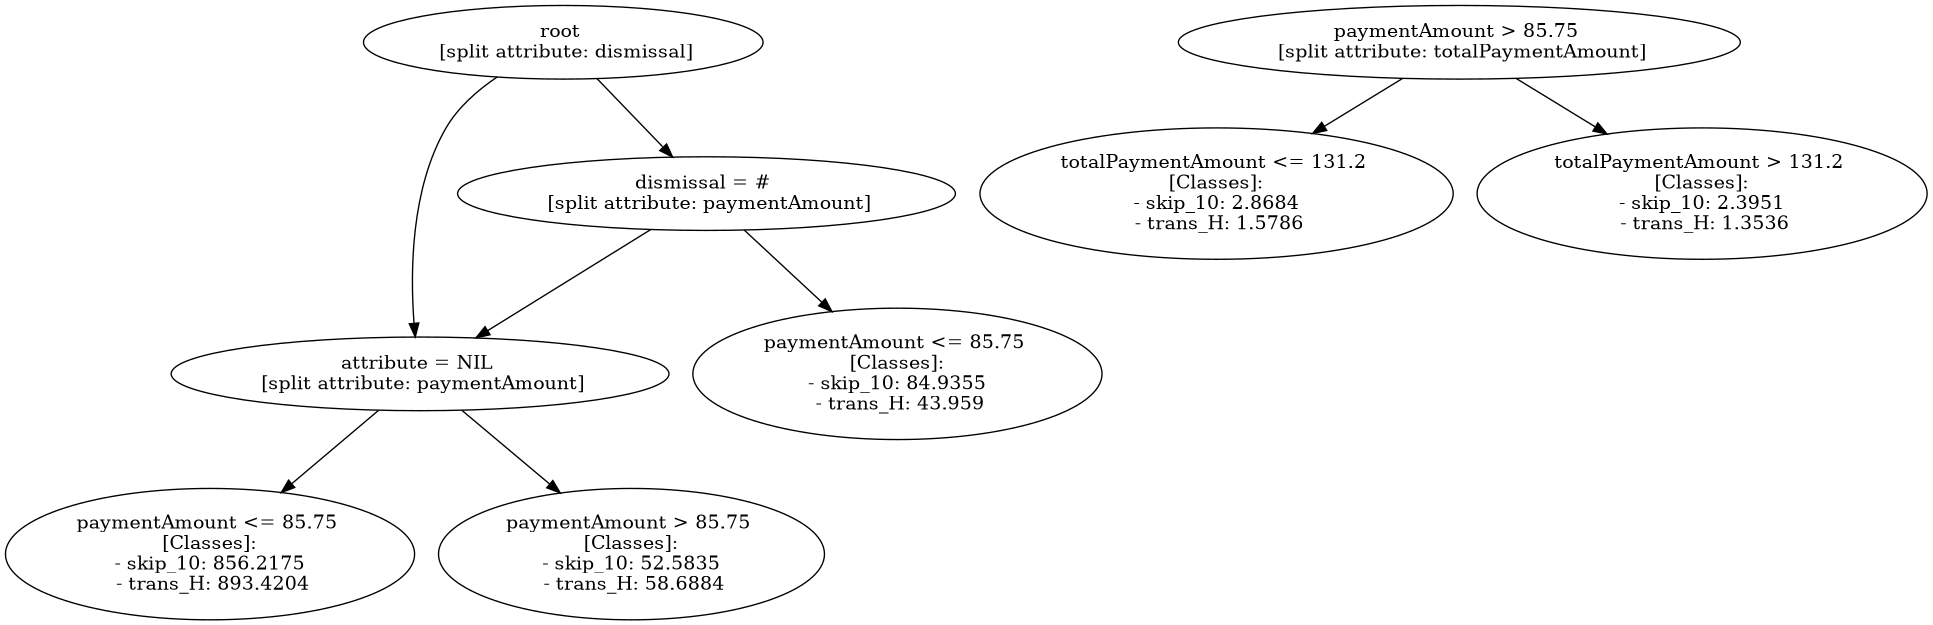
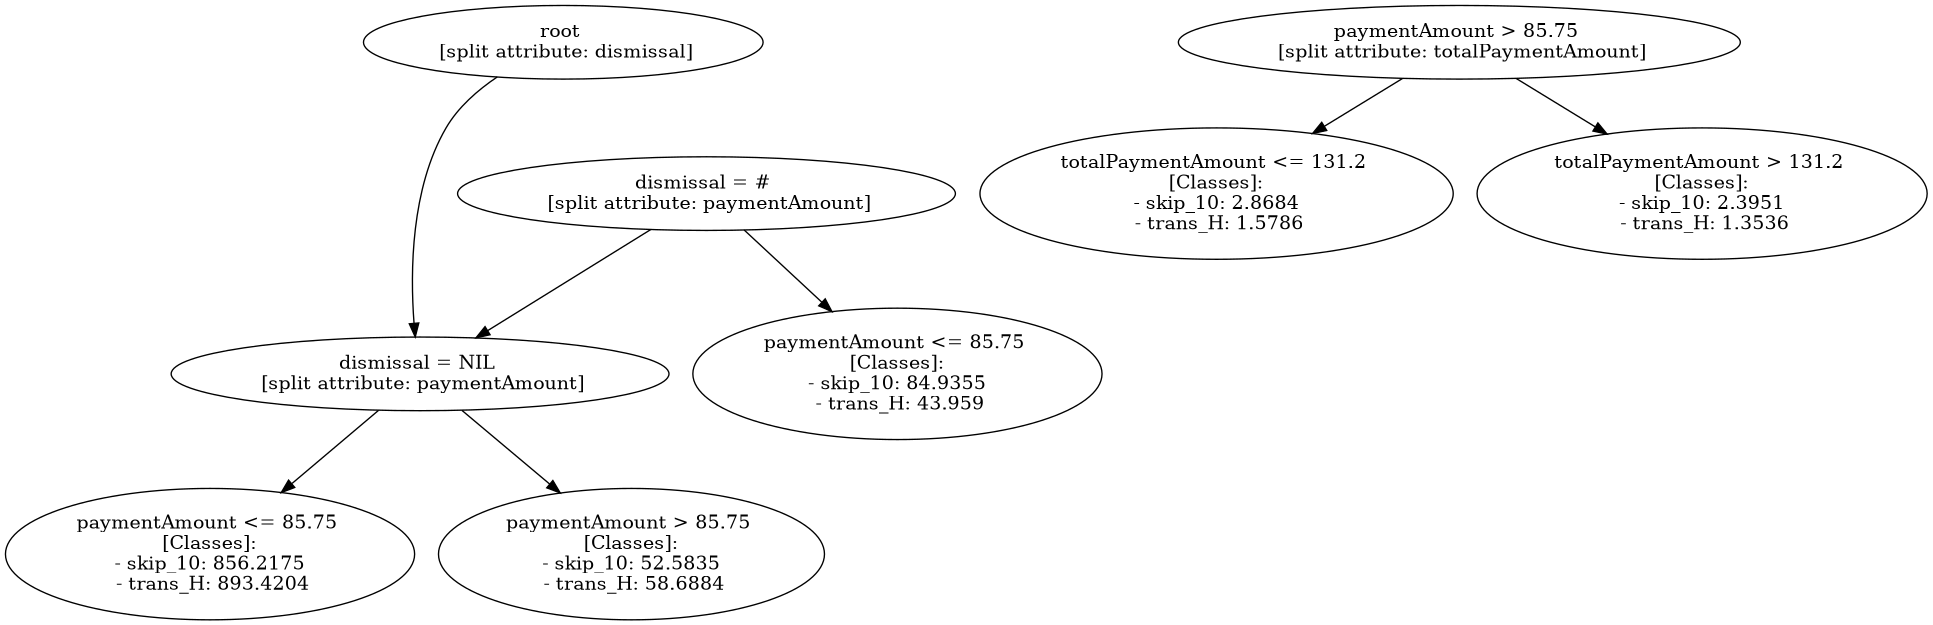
(630, 113) -> none
(420, 374) -> (420, 374)
